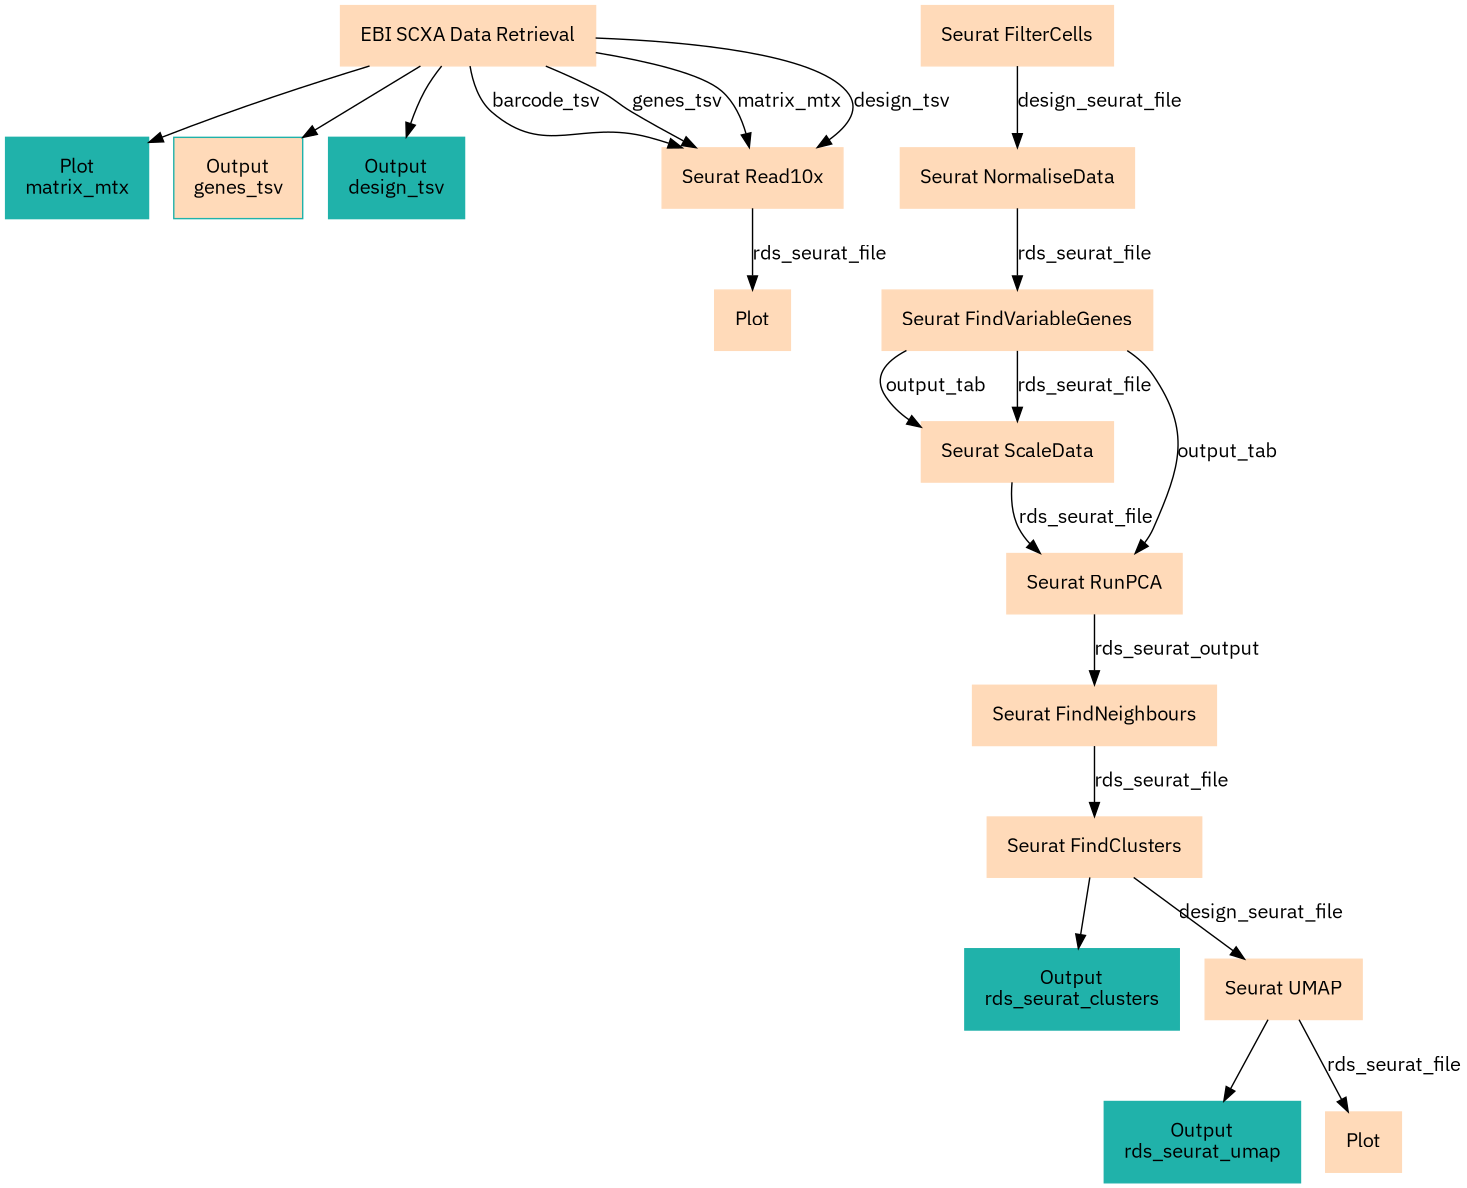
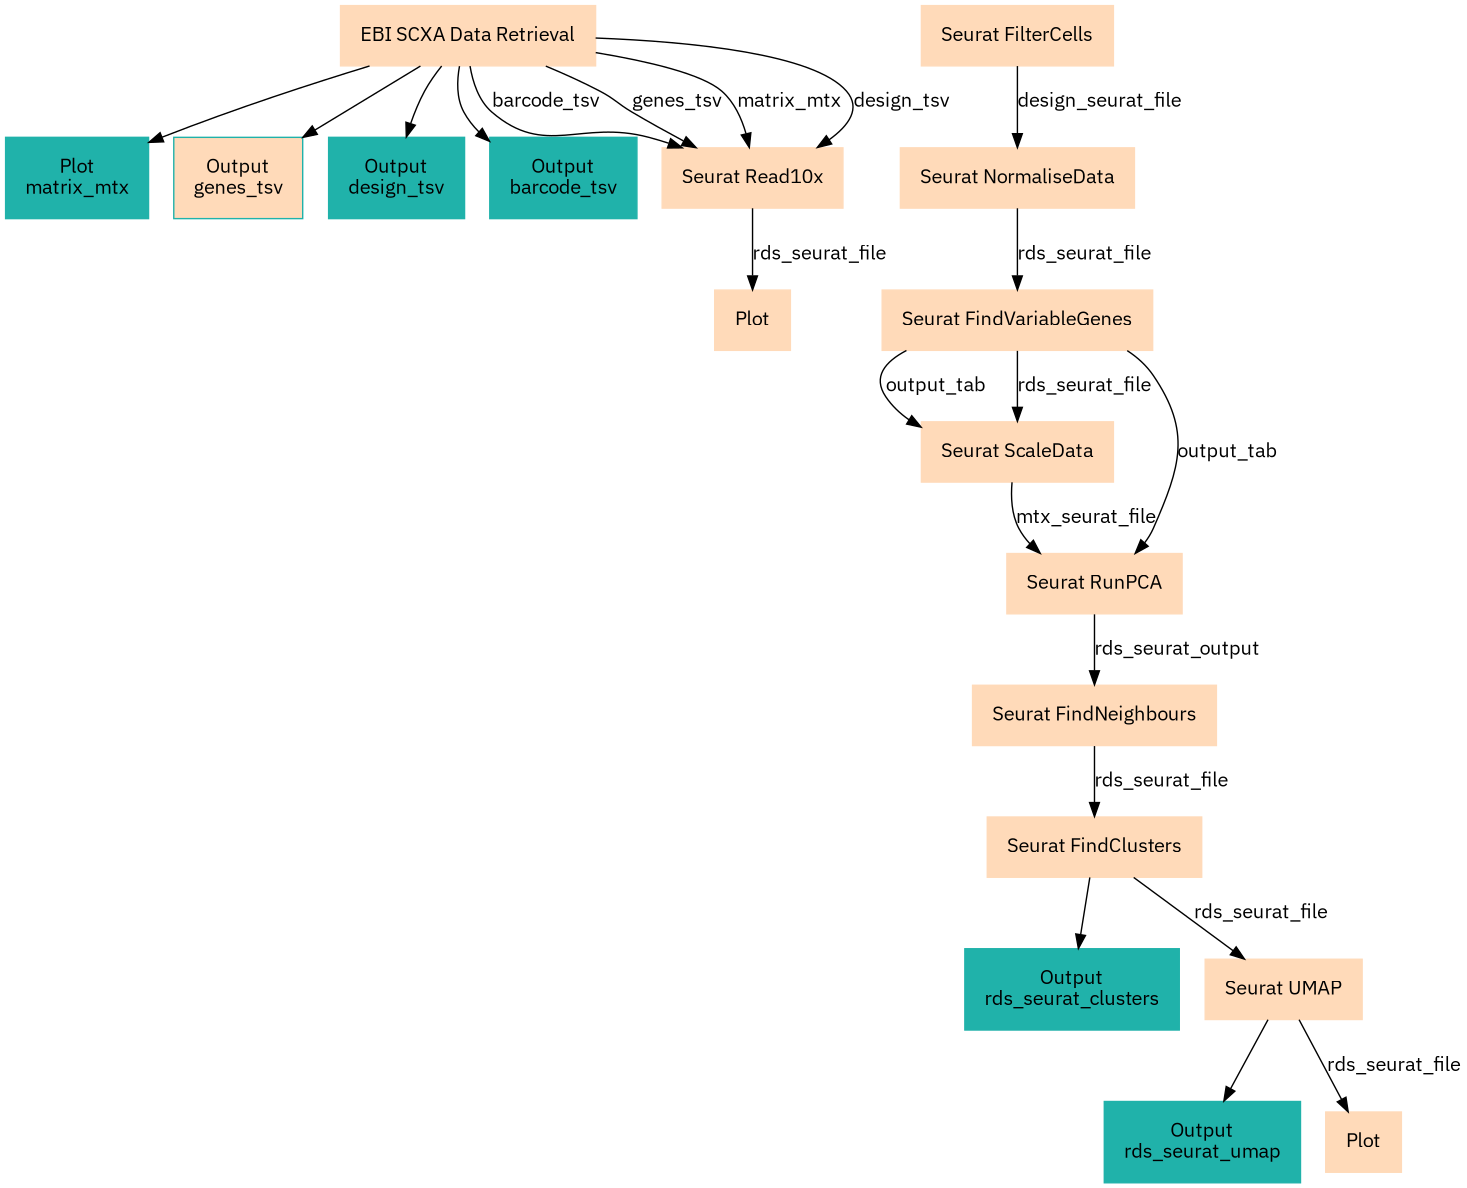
none -> (563, 178)
(1086, 518) -> (1086, 518)
(1261, 913) -> (1261, 913)
